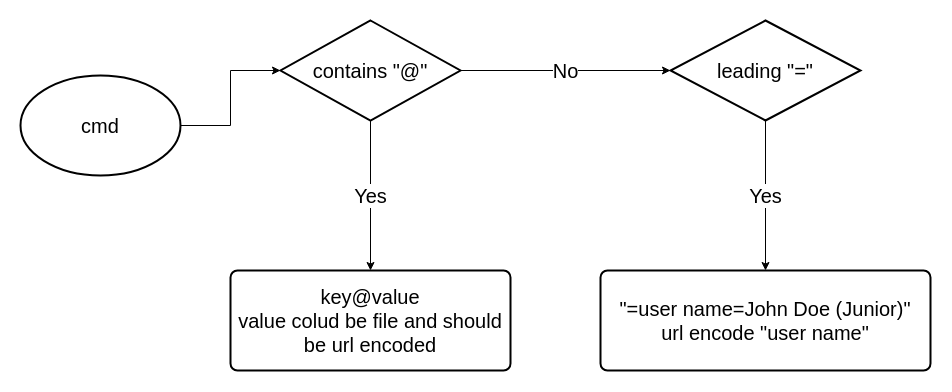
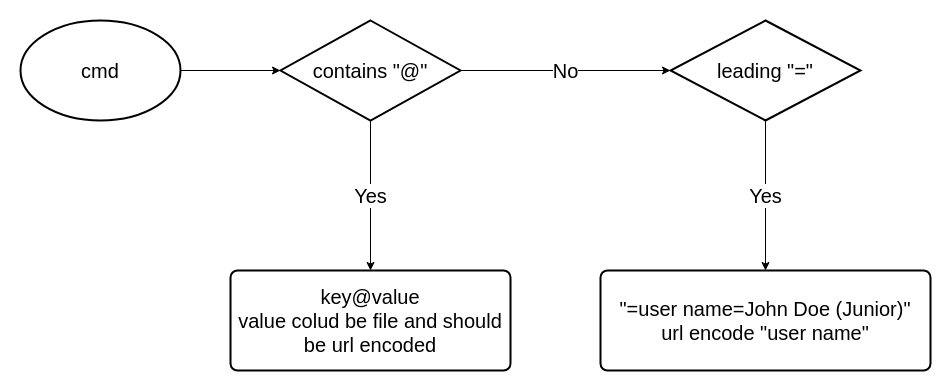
(101, 126) -> (101, 71)
